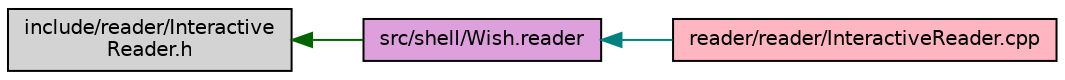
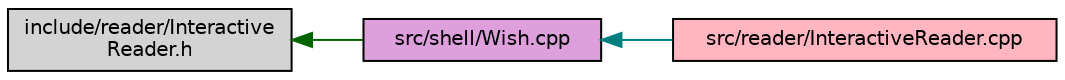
(482, 40) -> (482, 40)
(865, 40) -> (865, 40)
